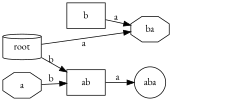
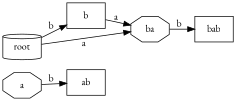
none -> (214, 29)
(51, 63) -> (51, 33)
(150, 82) -> none
